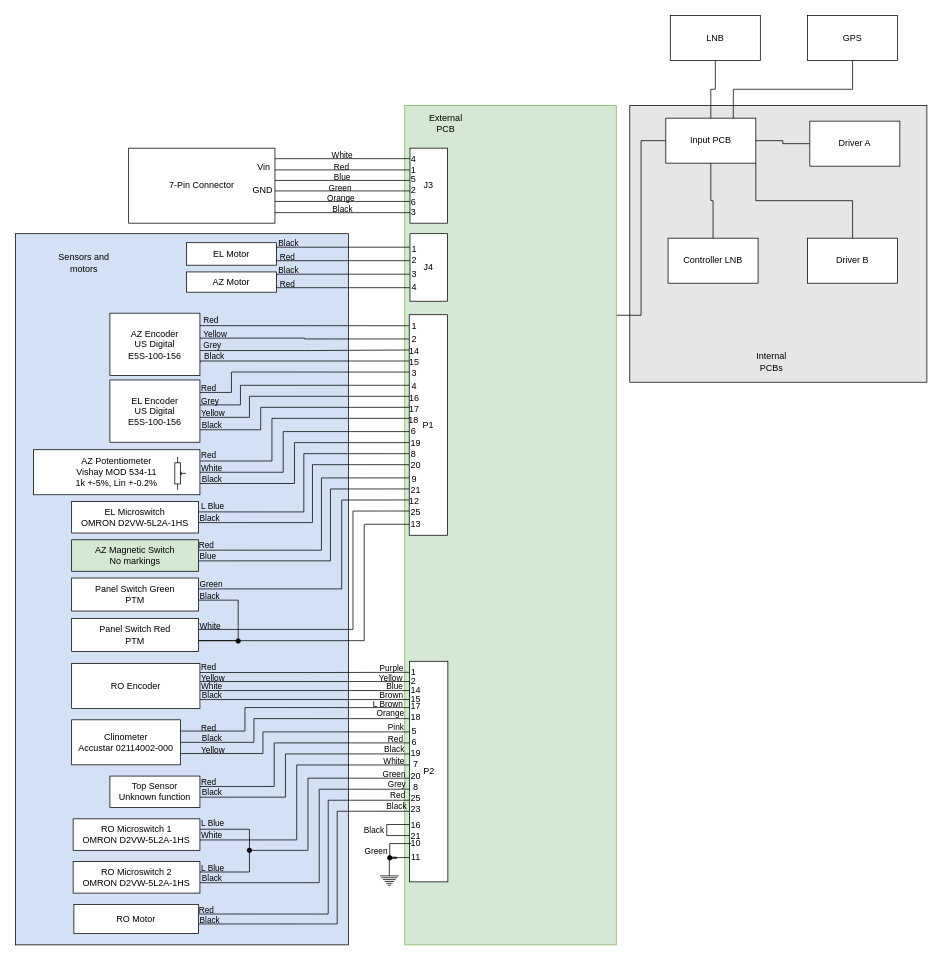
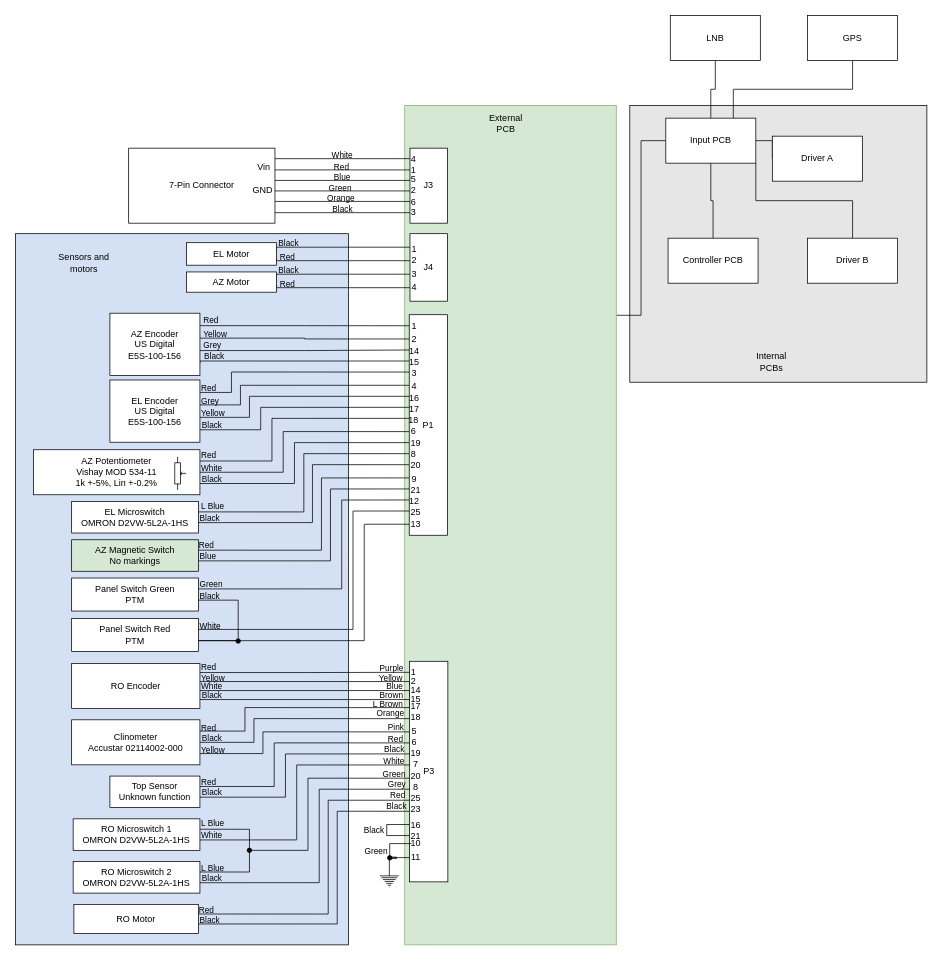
(446, 123) -> (506, 123)
(855, 144) -> (817, 159)
(713, 261) -> (713, 261)
(126, 742) -> (136, 742)
(429, 771) -> (429, 771)
